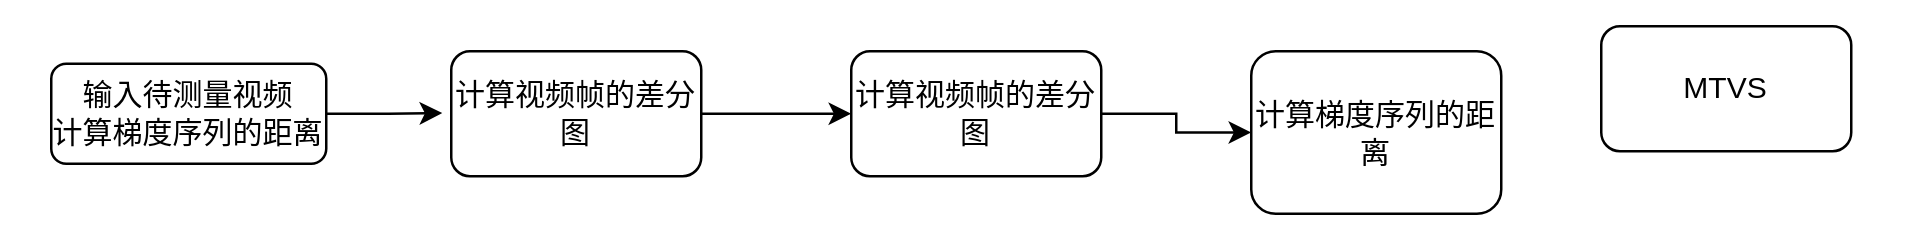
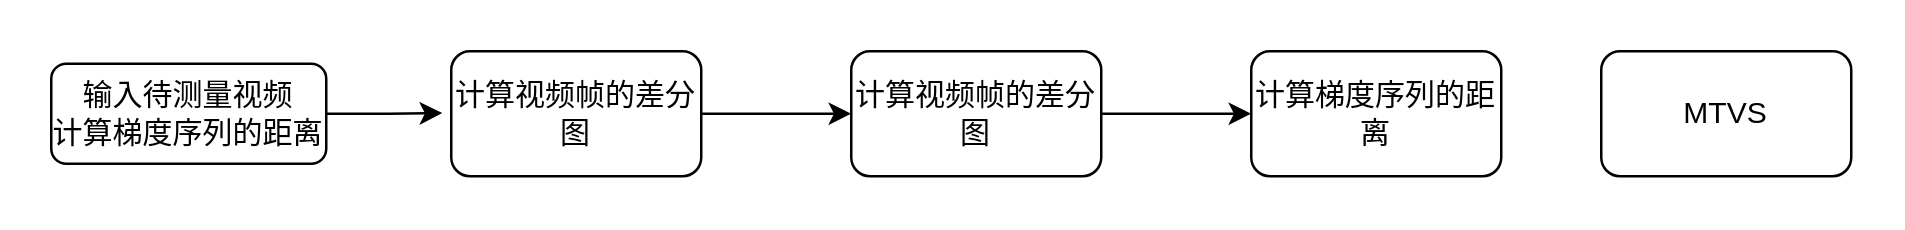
(1726, 89) -> (1726, 114)
(1376, 133) -> (1376, 114)
